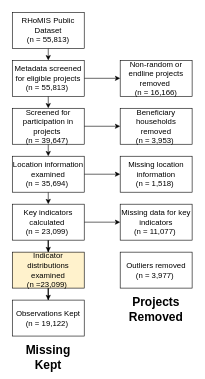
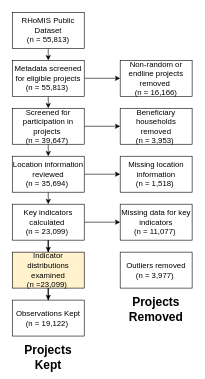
(48, 174) -> (48, 174)
(48, 357) -> (48, 357)
